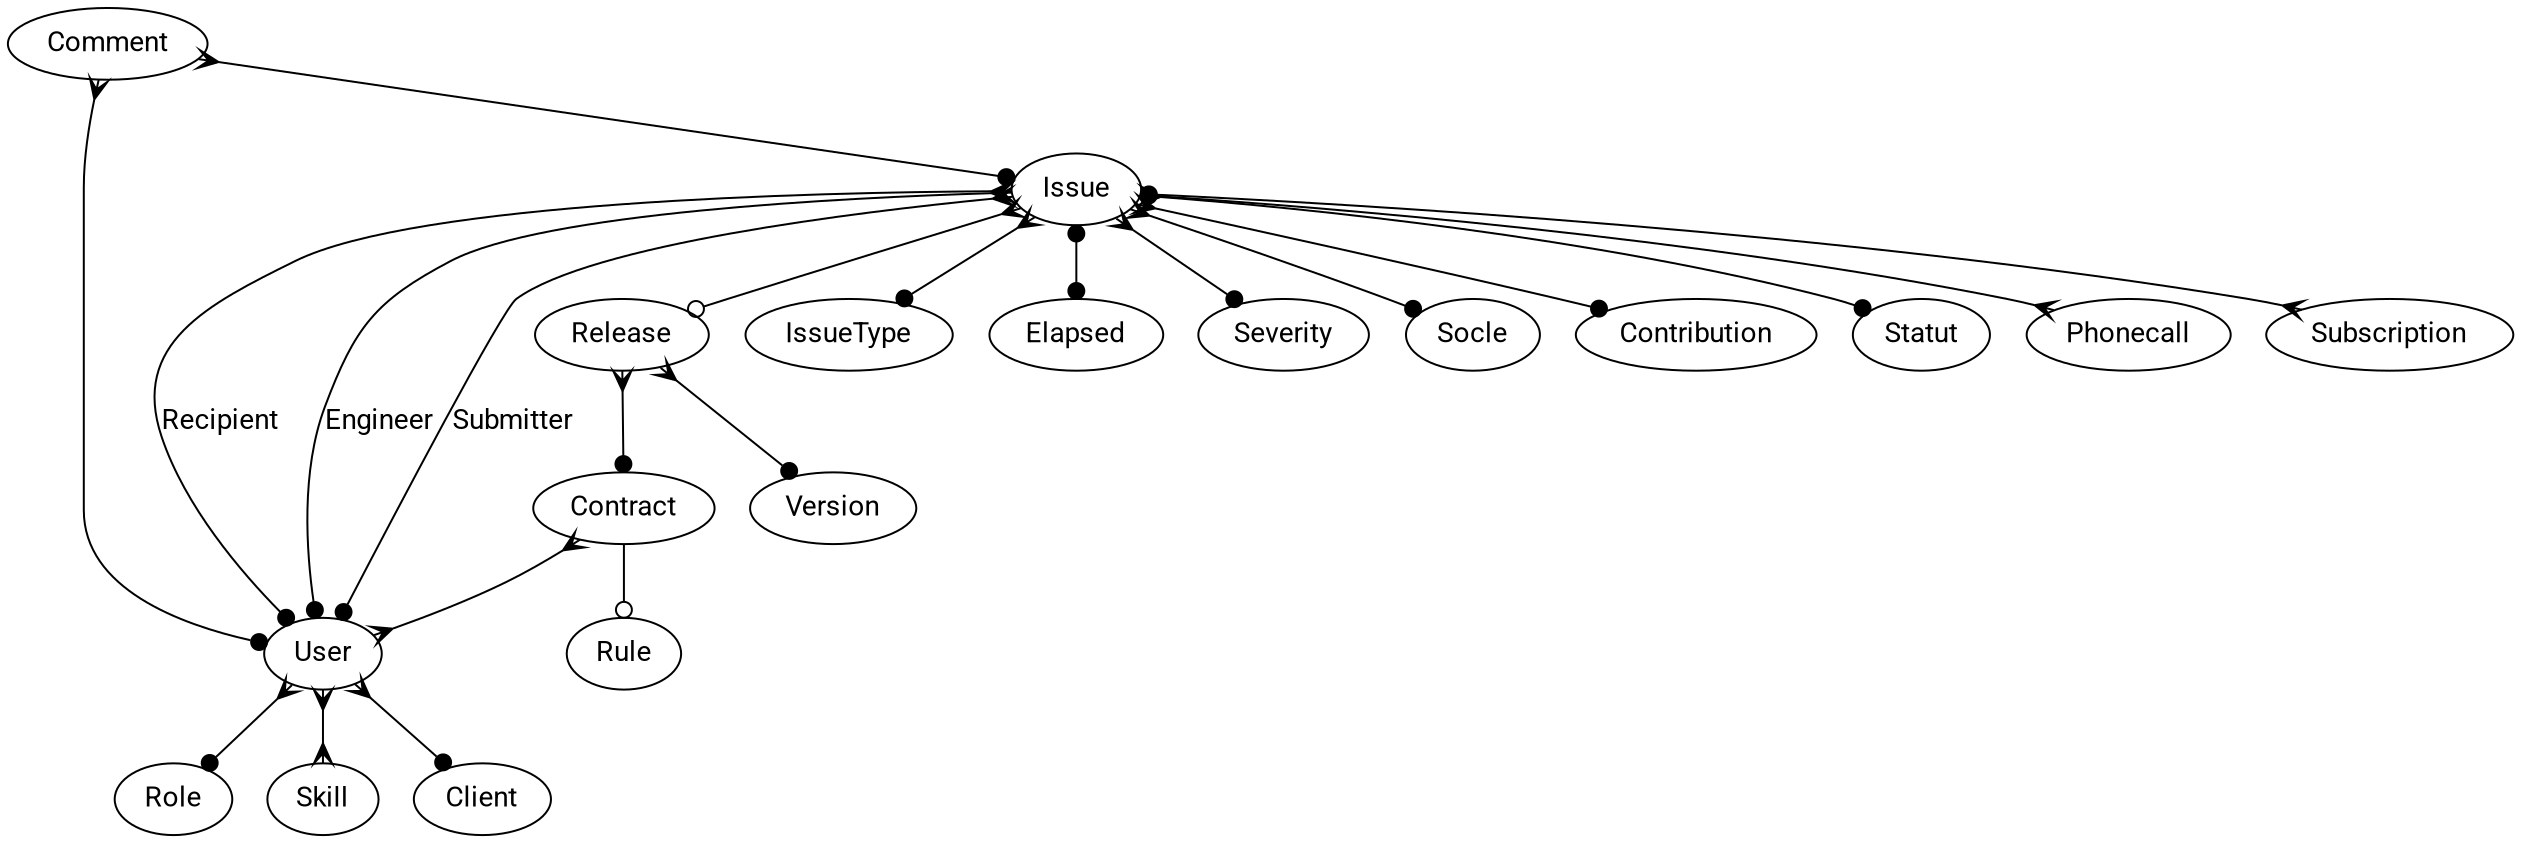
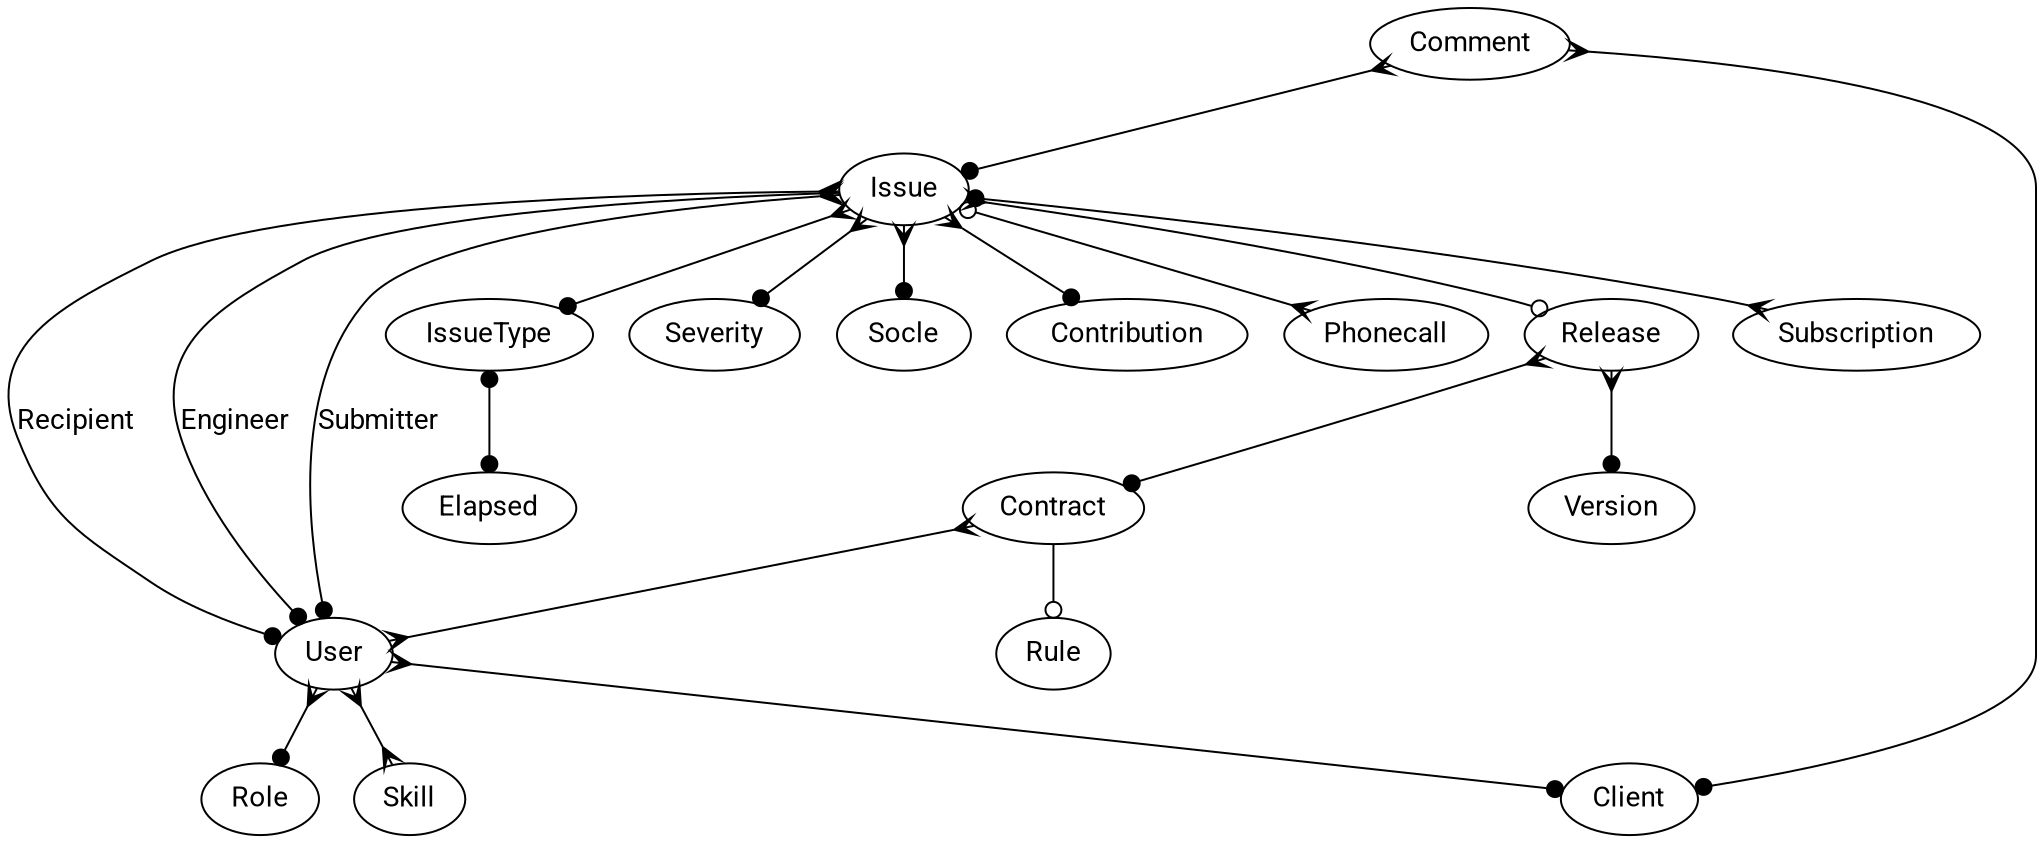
(1076, 262) -> (489, 421)
(1921, 335) -> none
(84, 418) -> (2036, 359)
